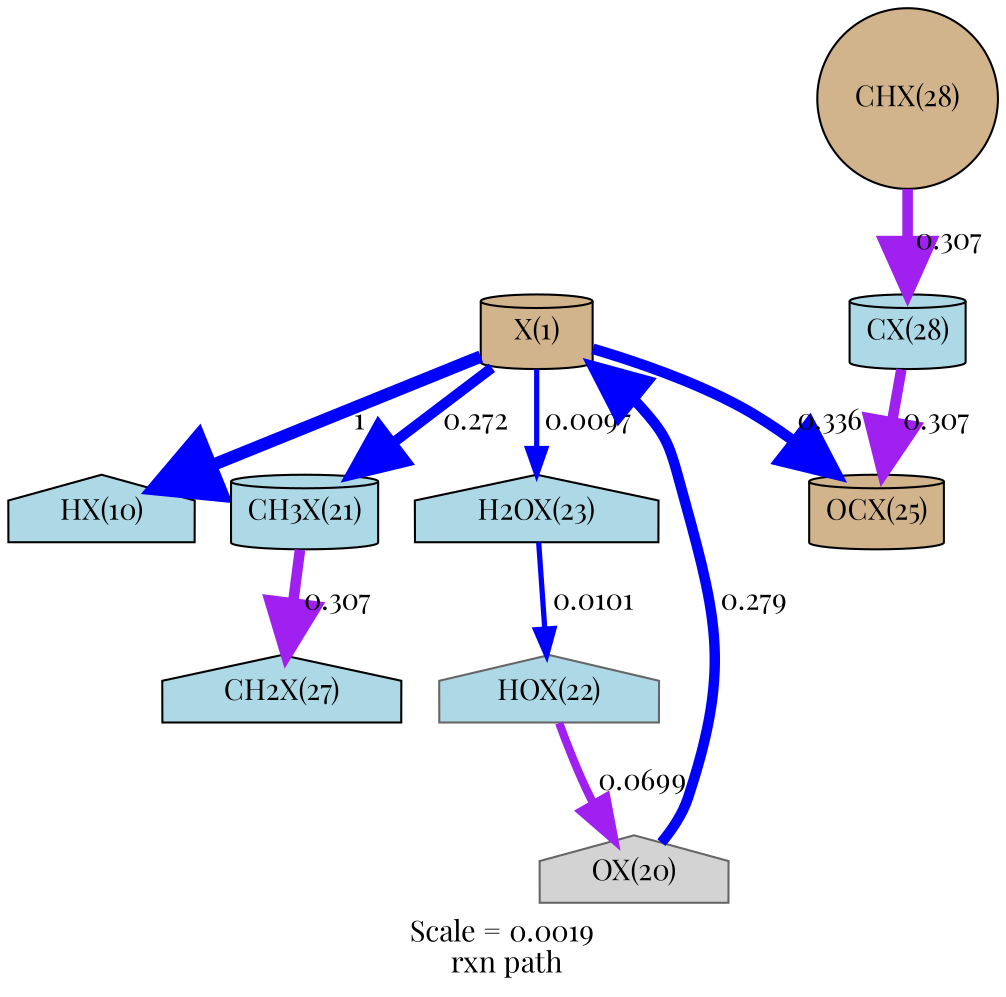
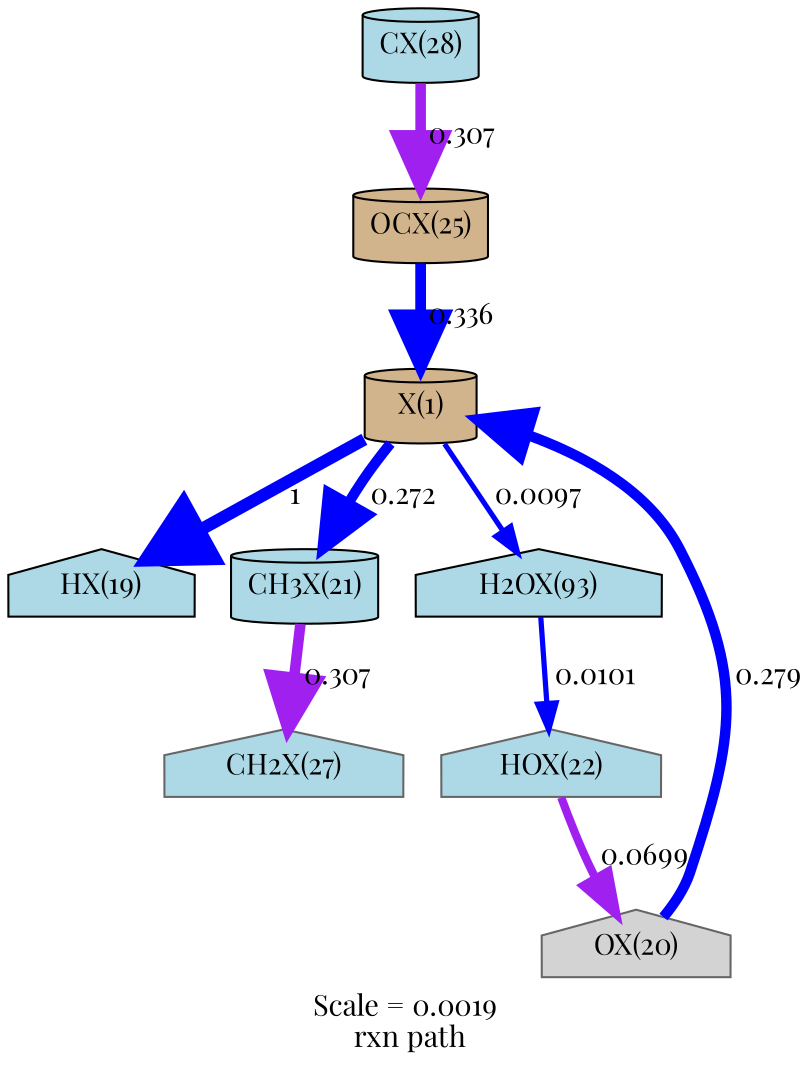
(908, 99) -> none
(698, 386) -> (421, 289)
(102, 512) -> (102, 586)
(537, 512) -> (539, 586)
(282, 692) -> (284, 767)
